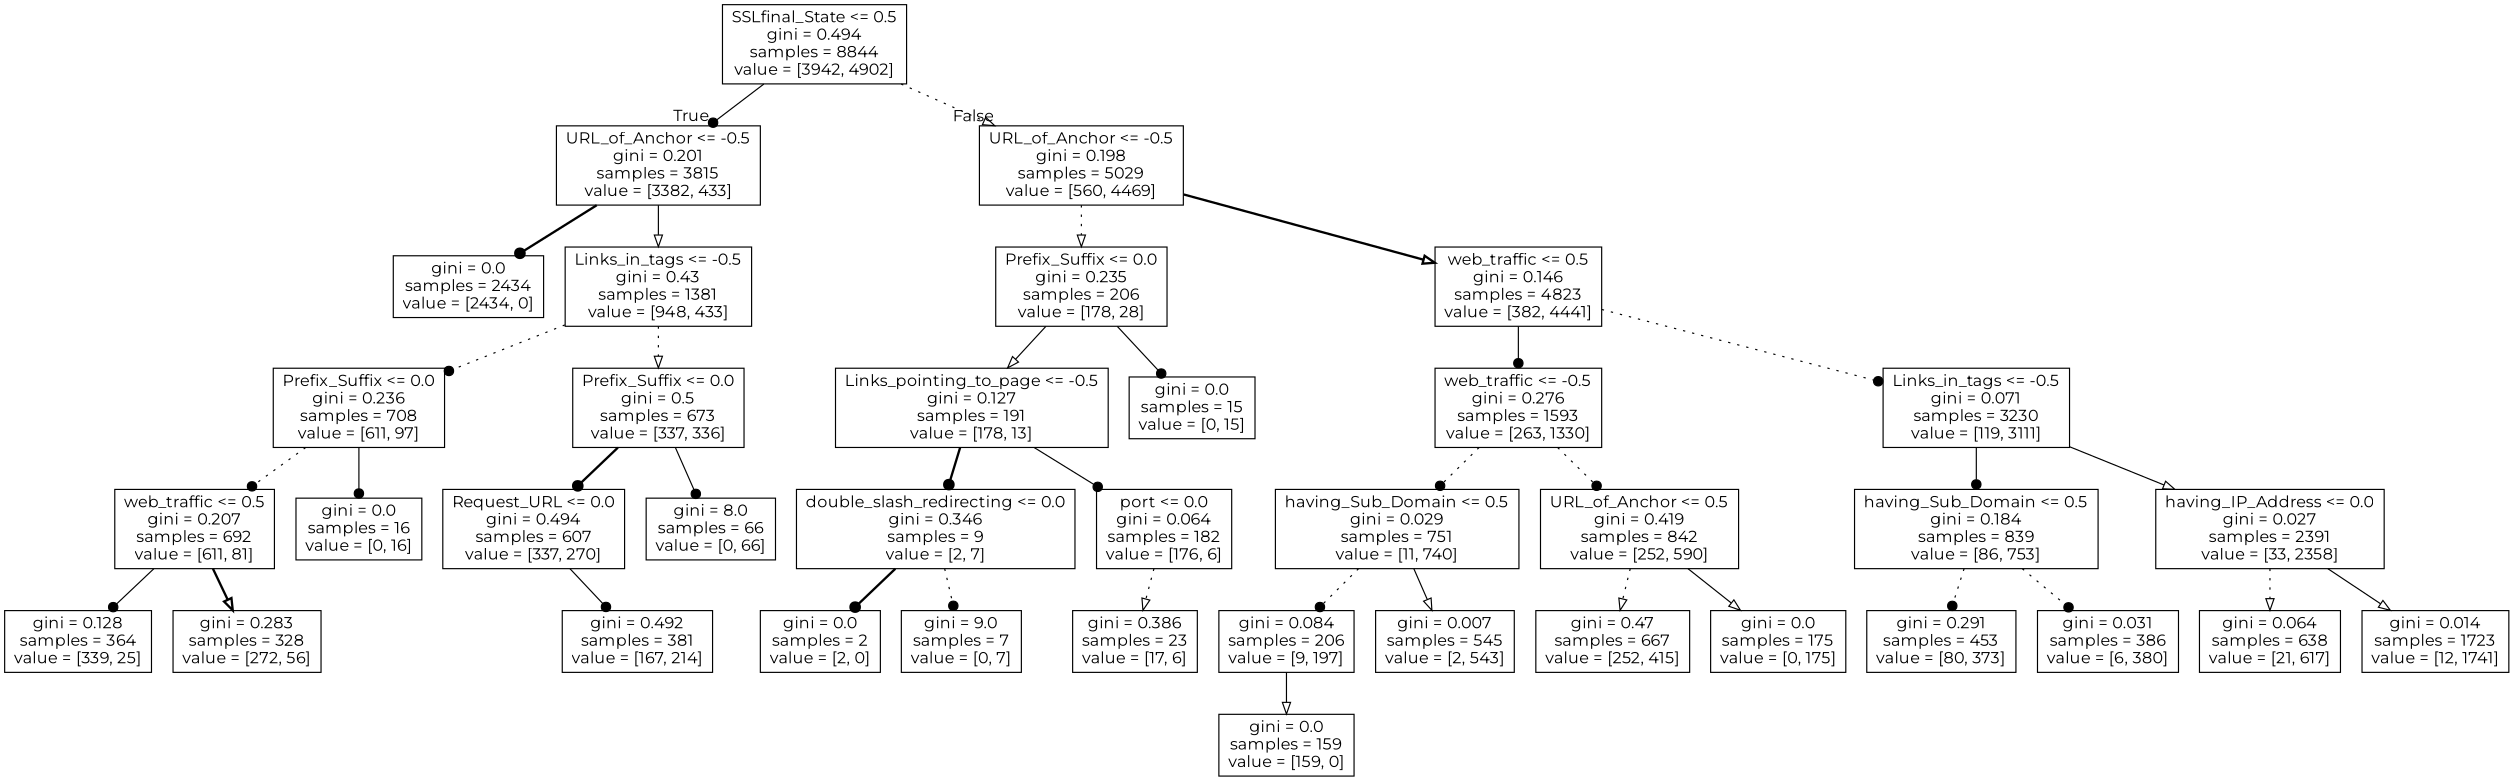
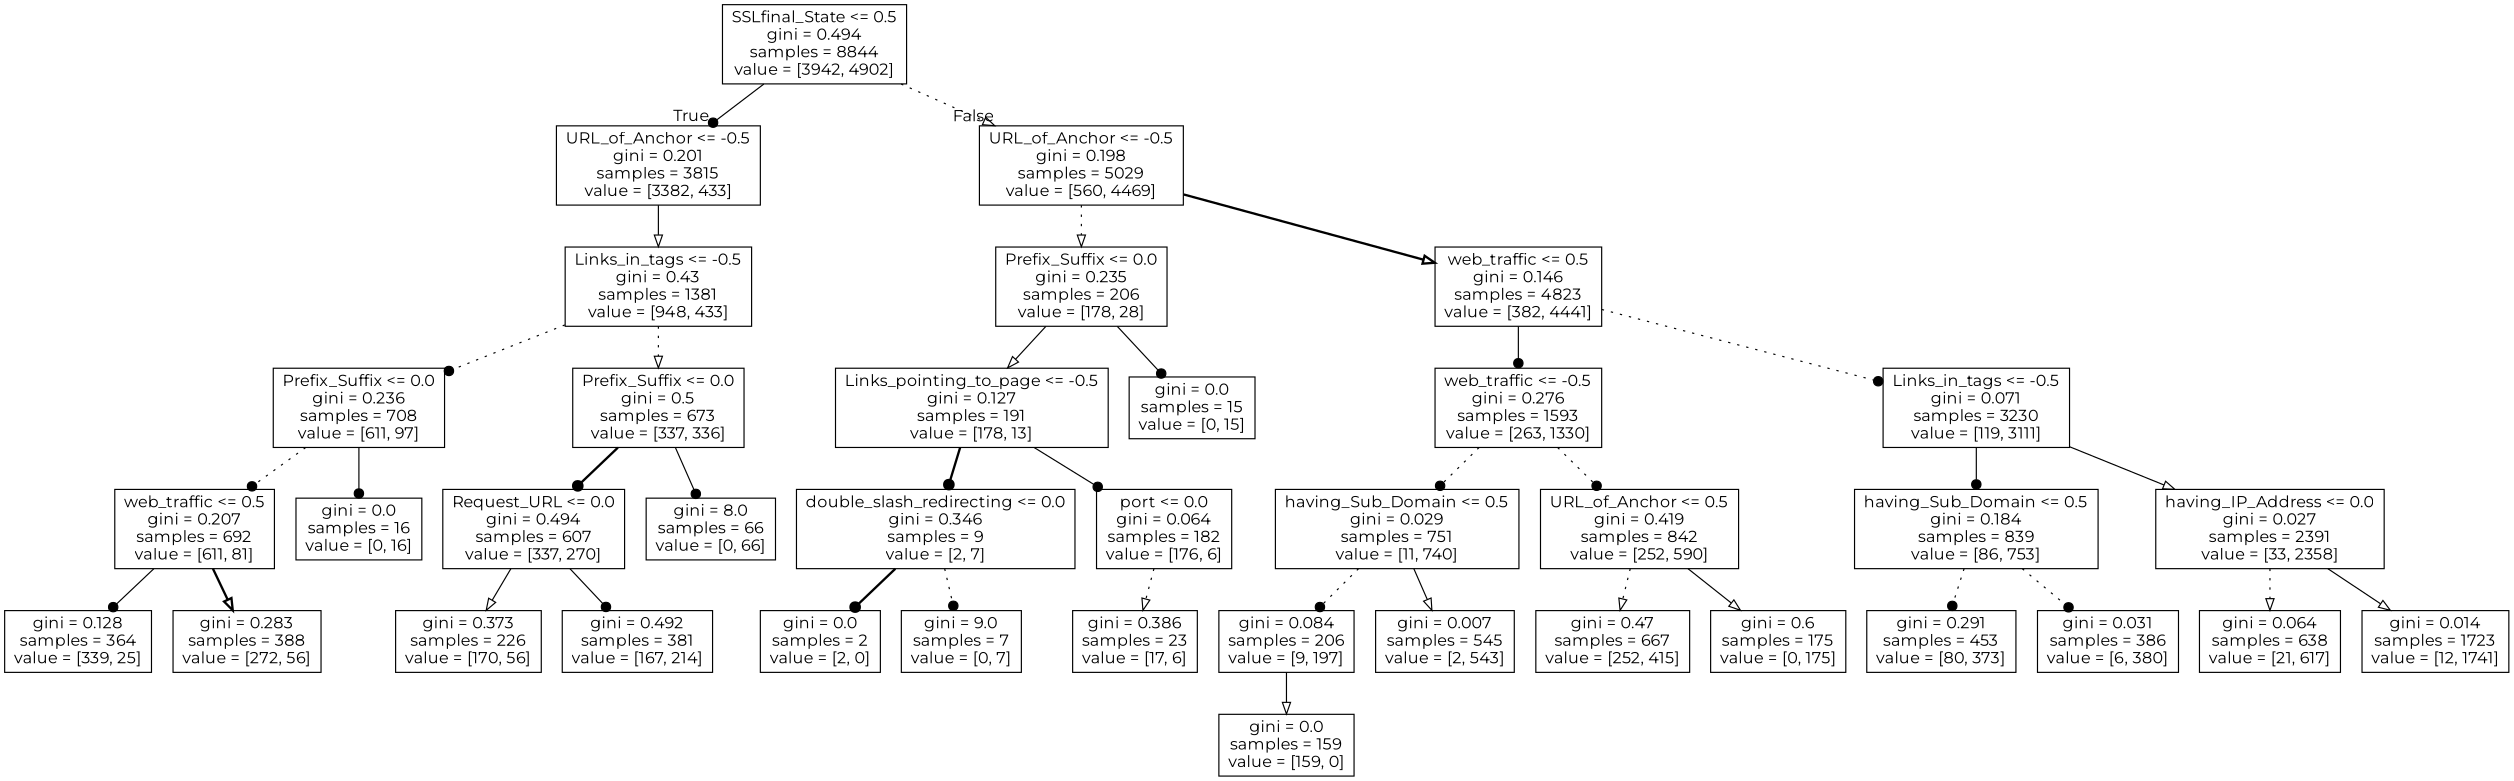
(468, 287) -> none
(247, 641) -> (247, 641)
none -> (468, 641)
(1778, 641) -> (1778, 641)
